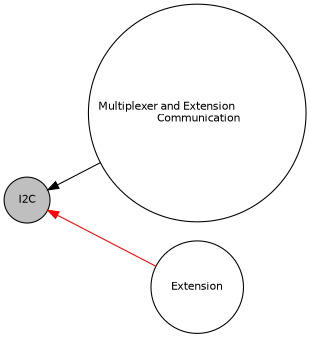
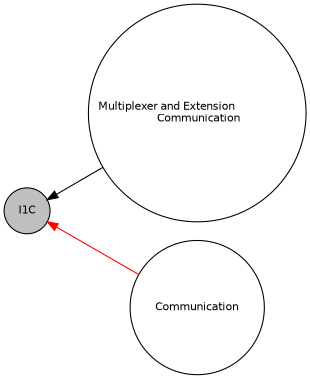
(27, 200) -> (27, 211)
(197, 287) -> (197, 308)
